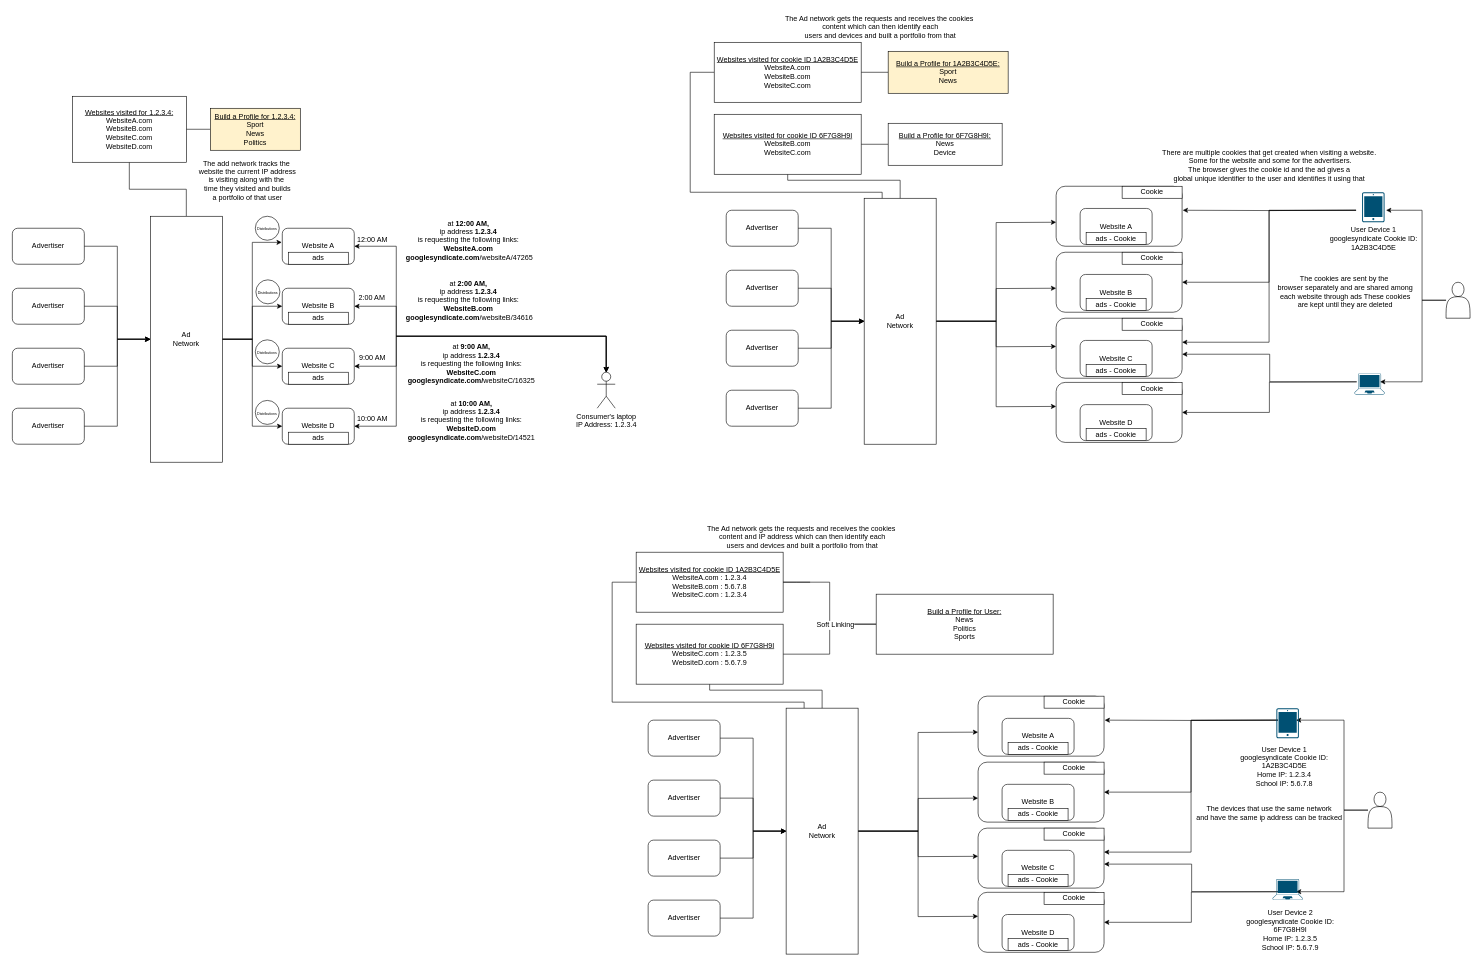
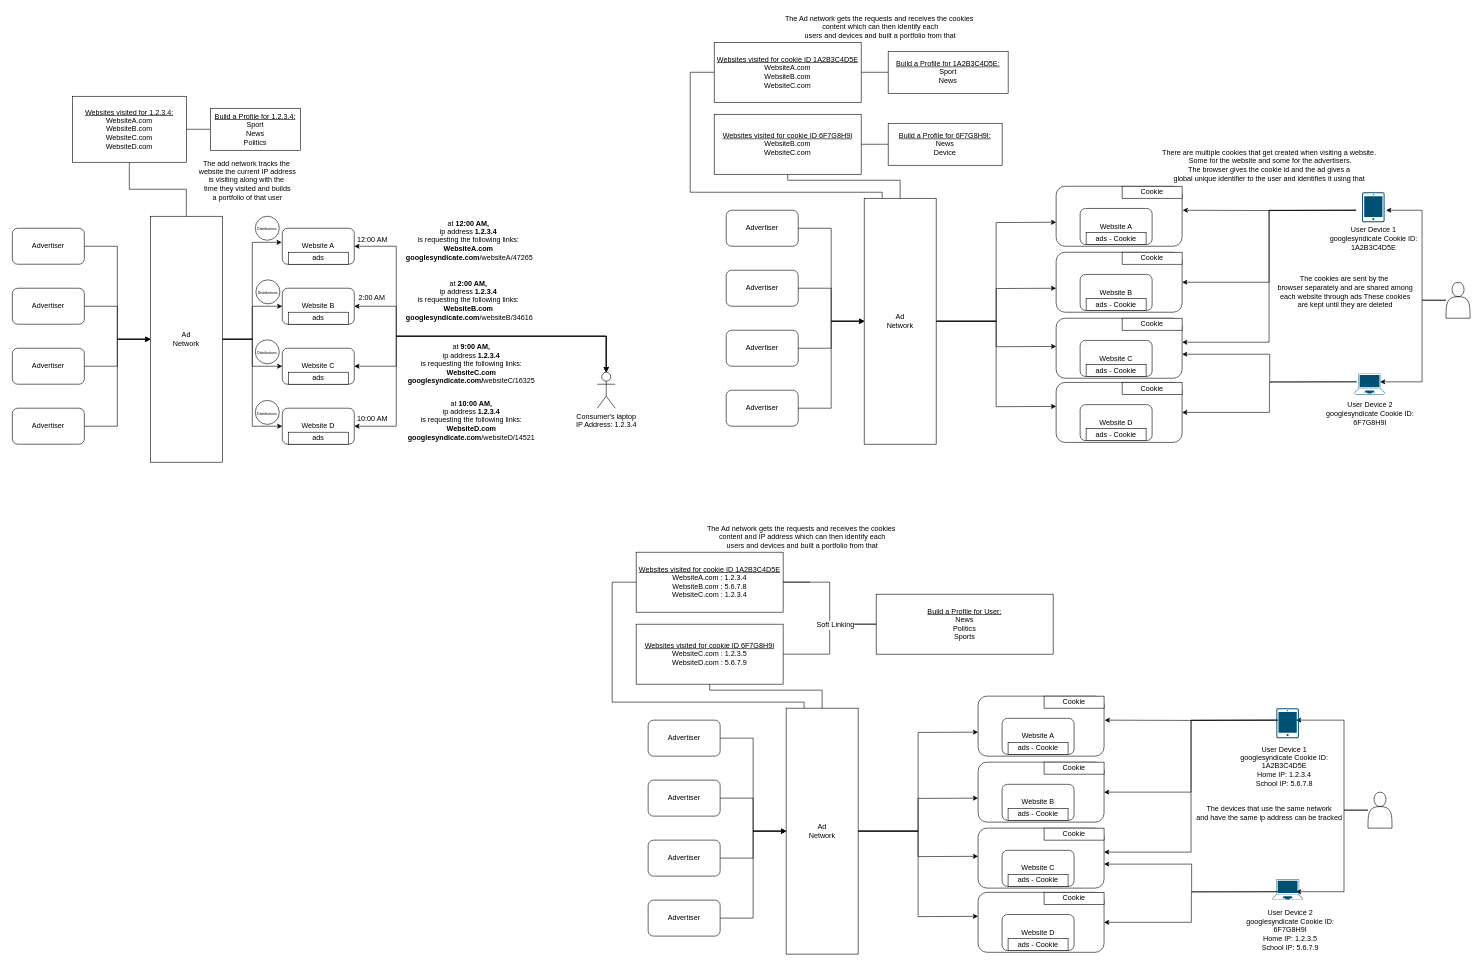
(948, 72) -> (948, 72)
(255, 129) -> (255, 129)
(372, 358) -> none
none -> (1370, 414)
